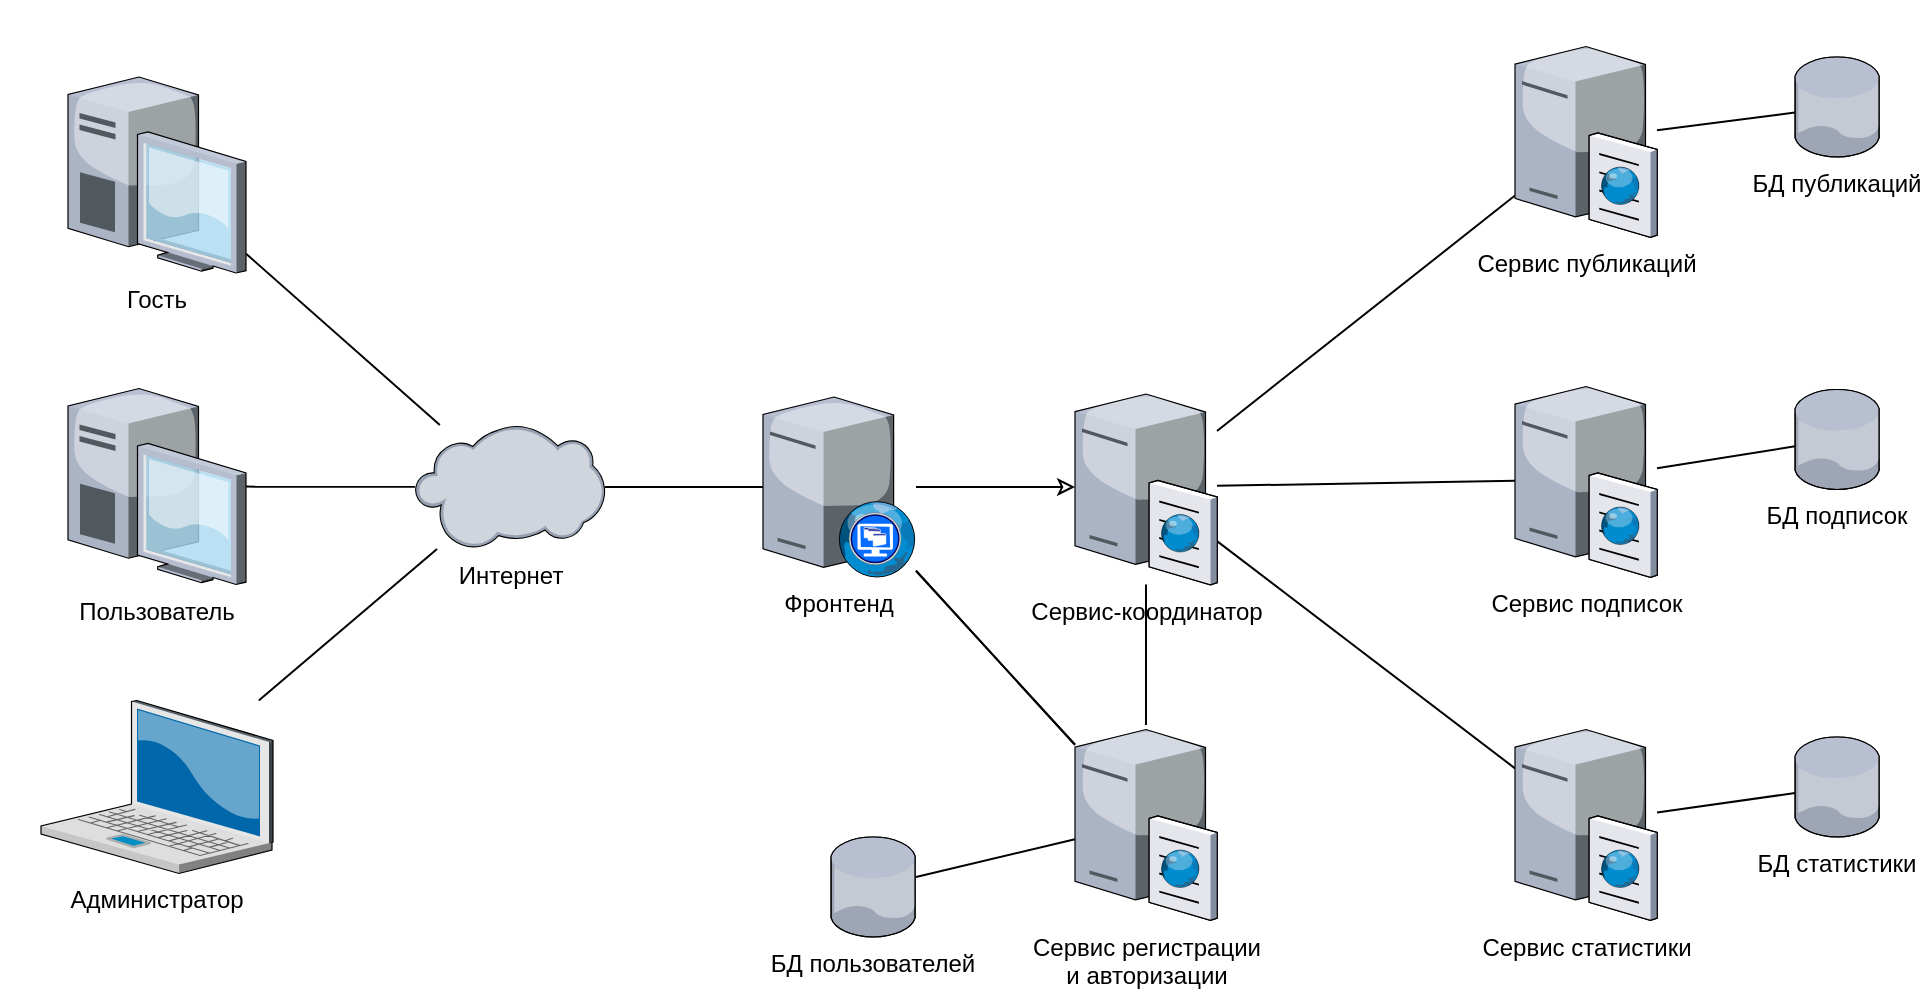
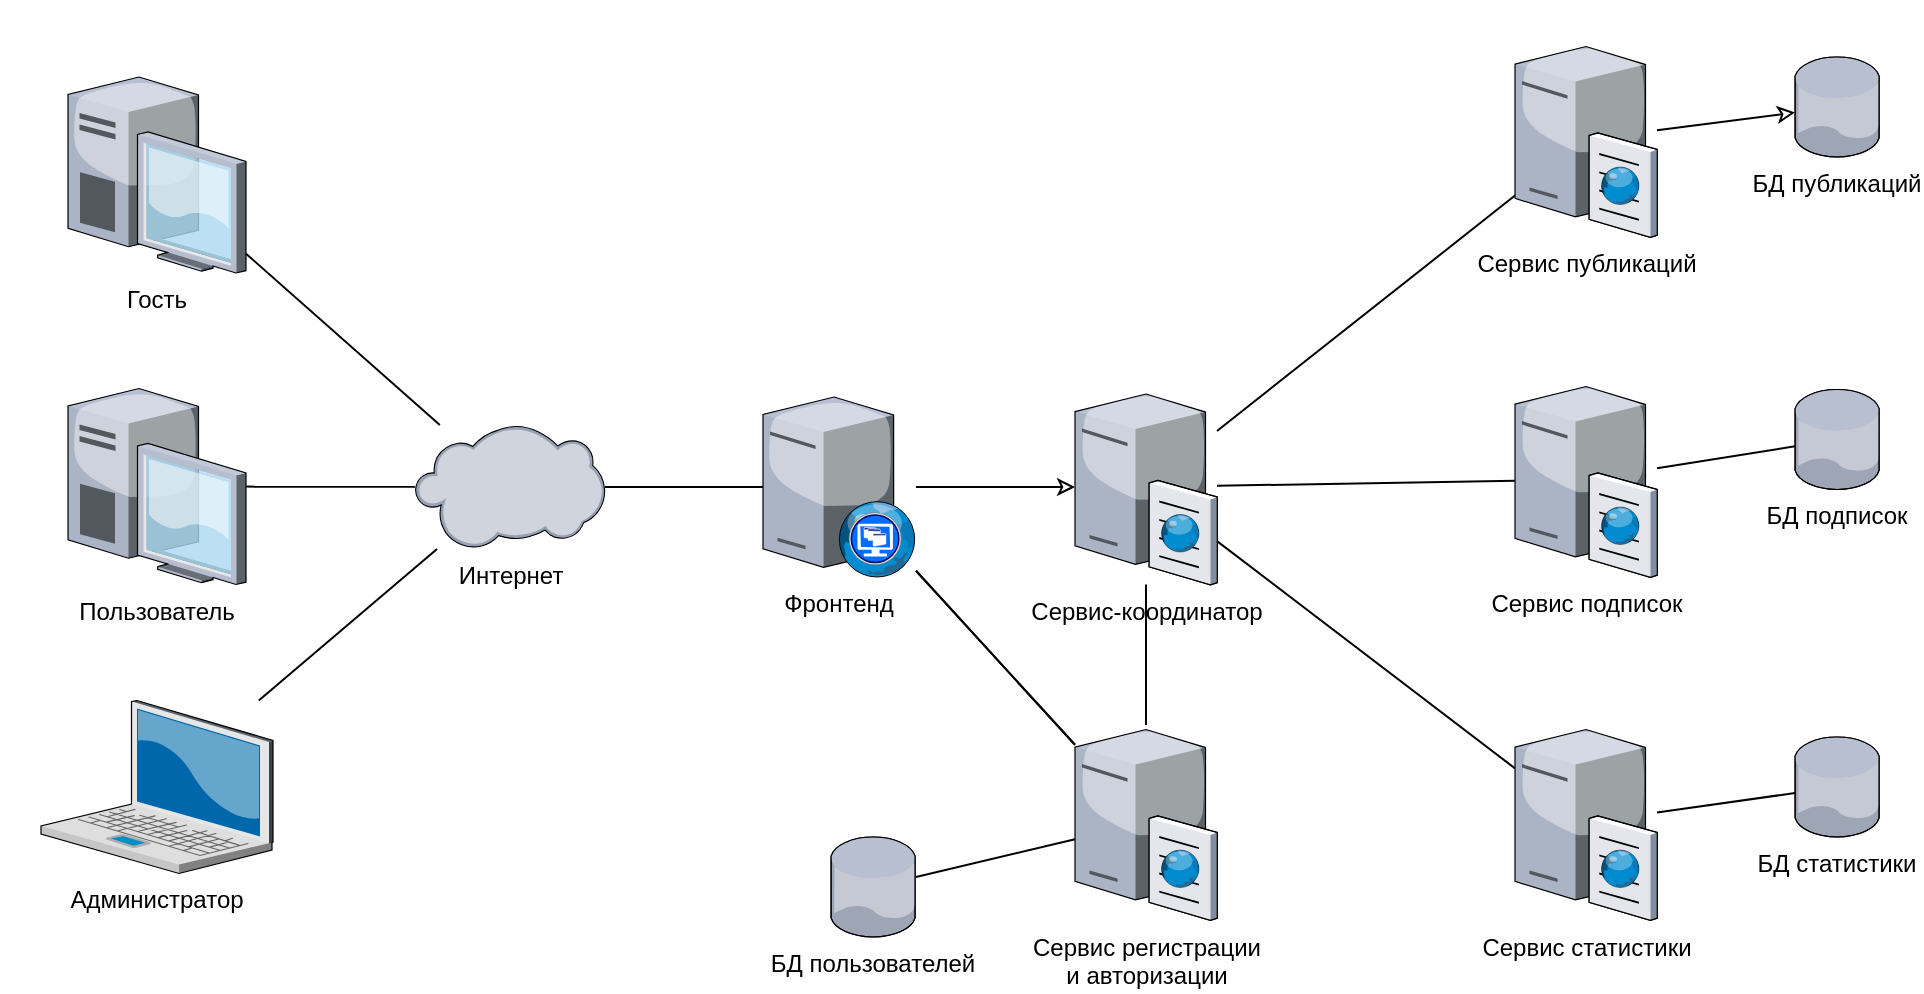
(1785, 114) -> (1780, 114)
